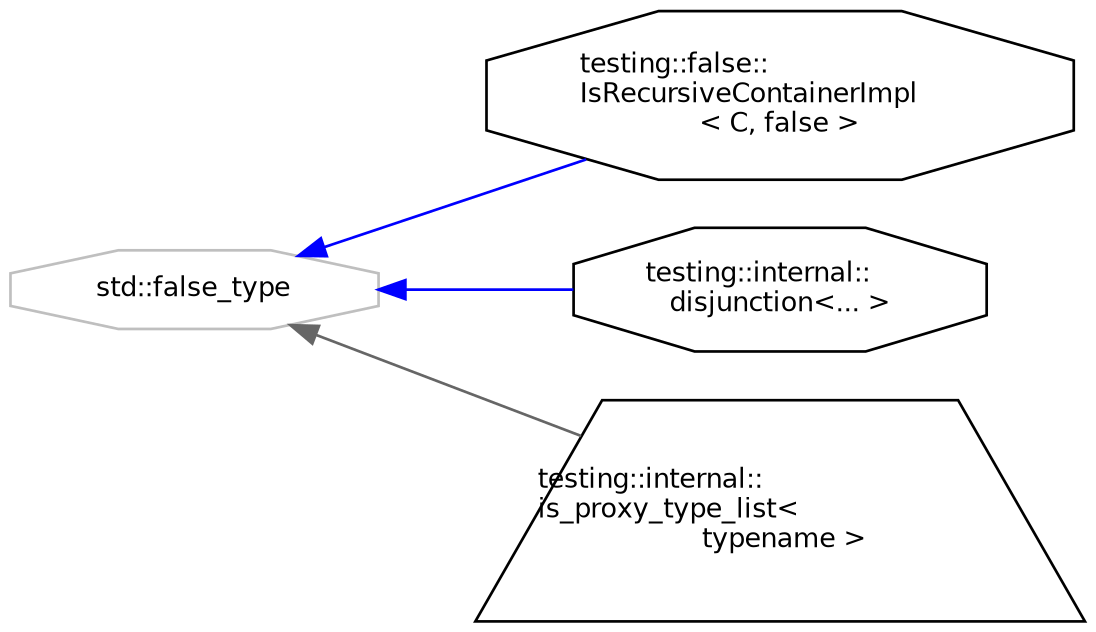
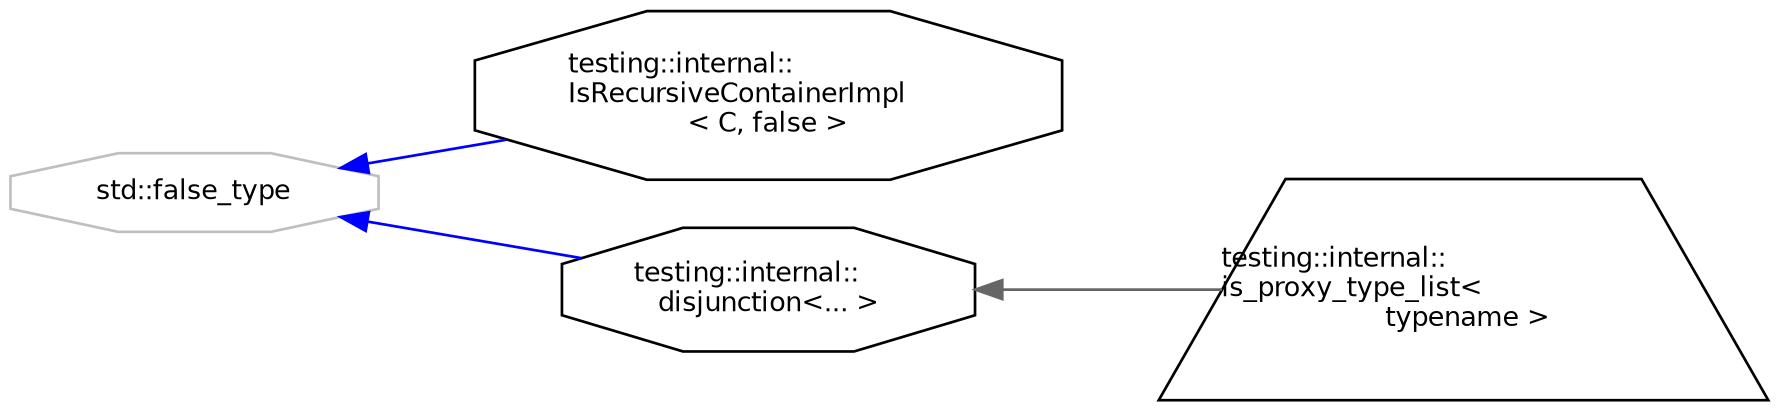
(780, 95) -> (768, 95)
(449, 385) -> (1112, 290)
